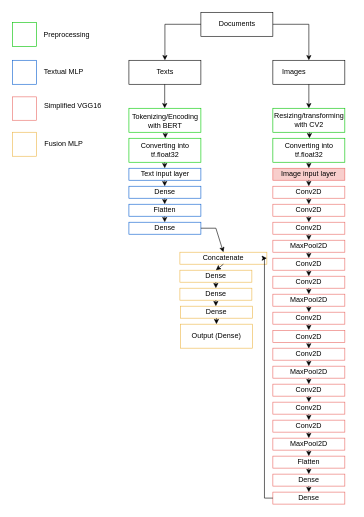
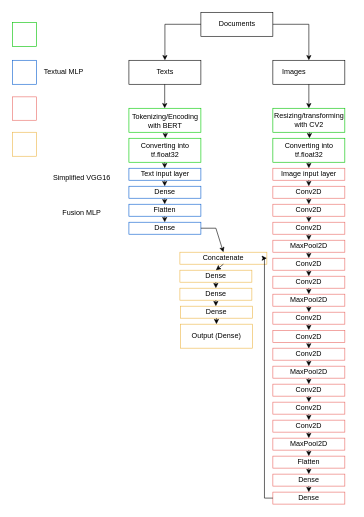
(66, 35) -> none
(72, 106) -> (81, 178)
(63, 144) -> (81, 213)
(309, 174) -> (309, 174)
